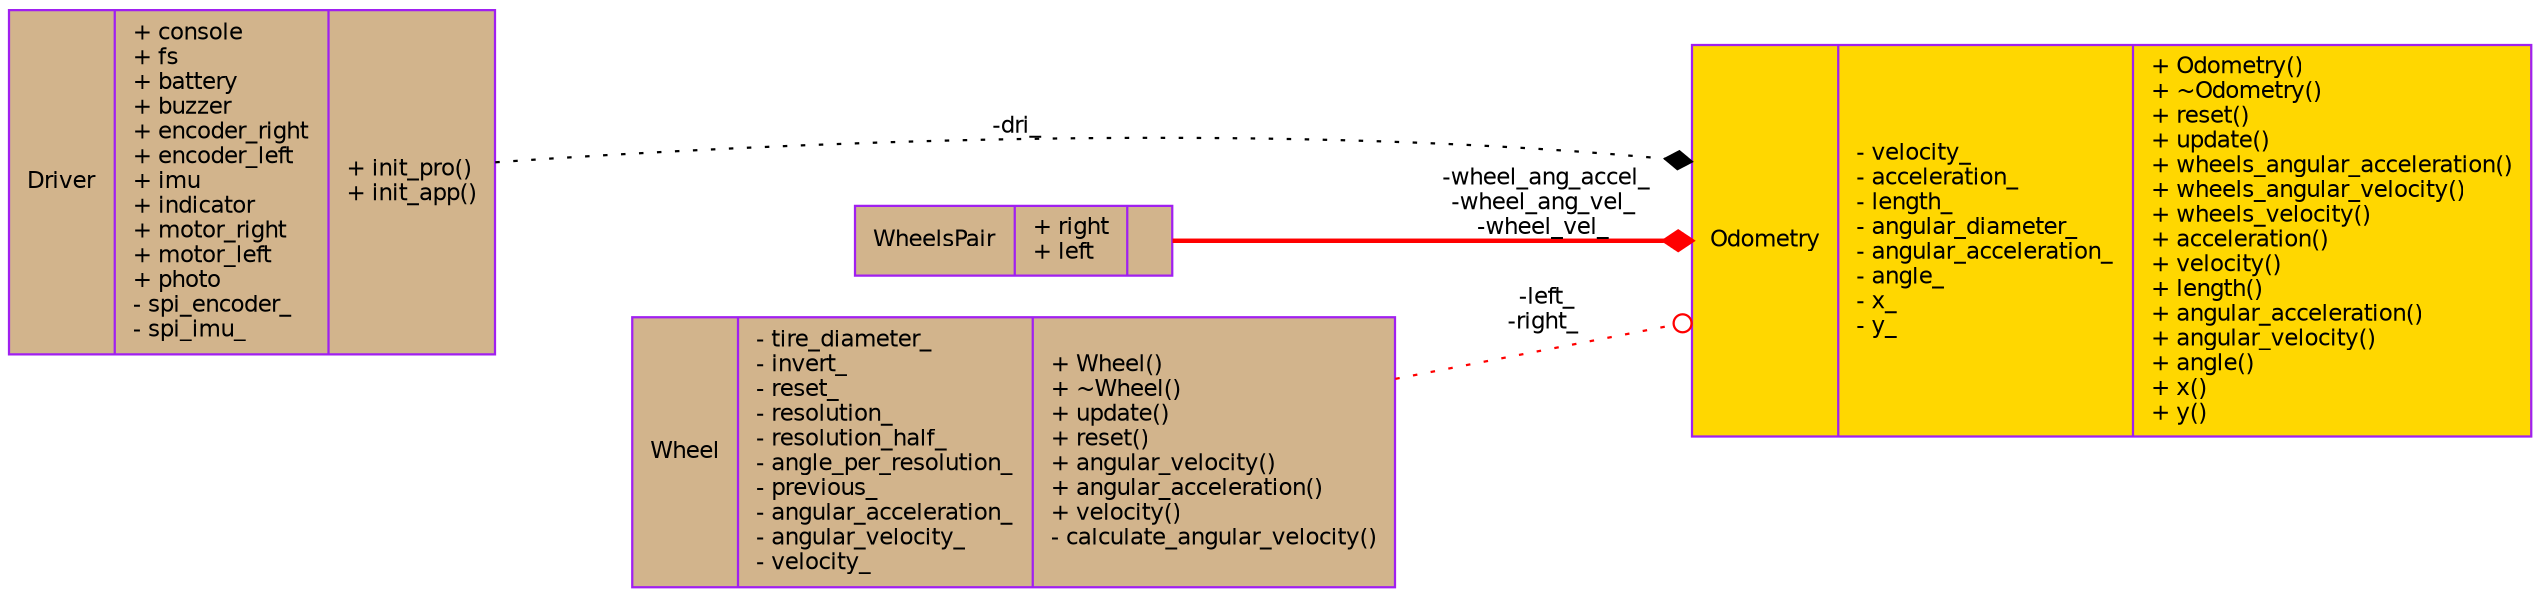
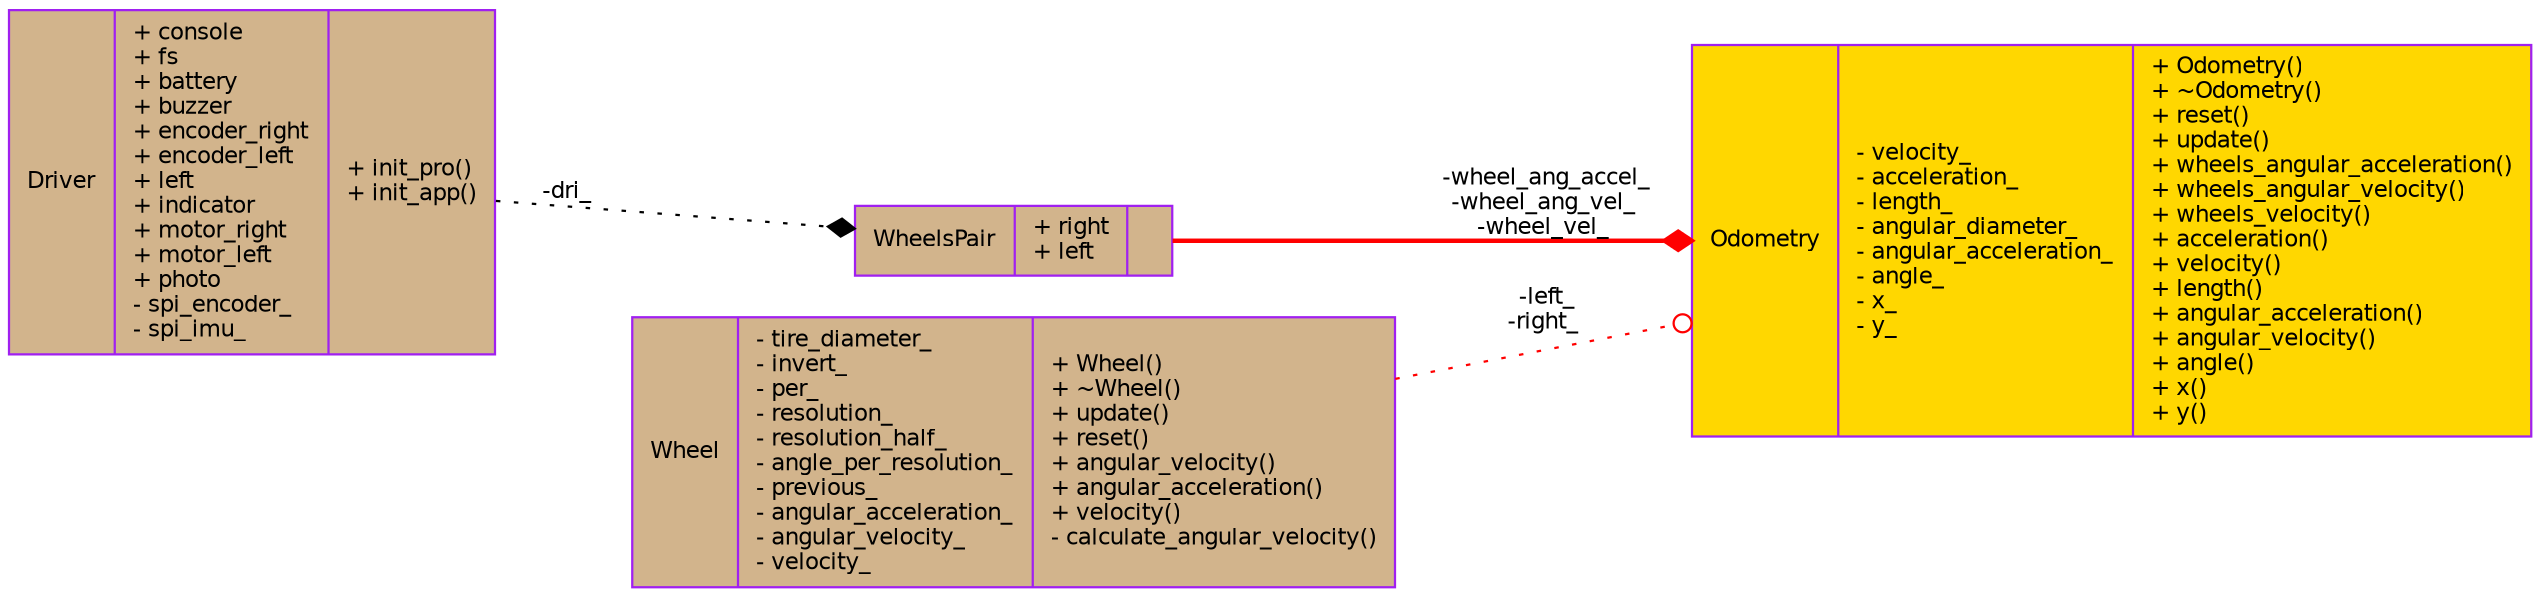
(1080, 139) -> (662, 214)
(168, 181) -> (164, 181)
(798, 389) -> (788, 389)
